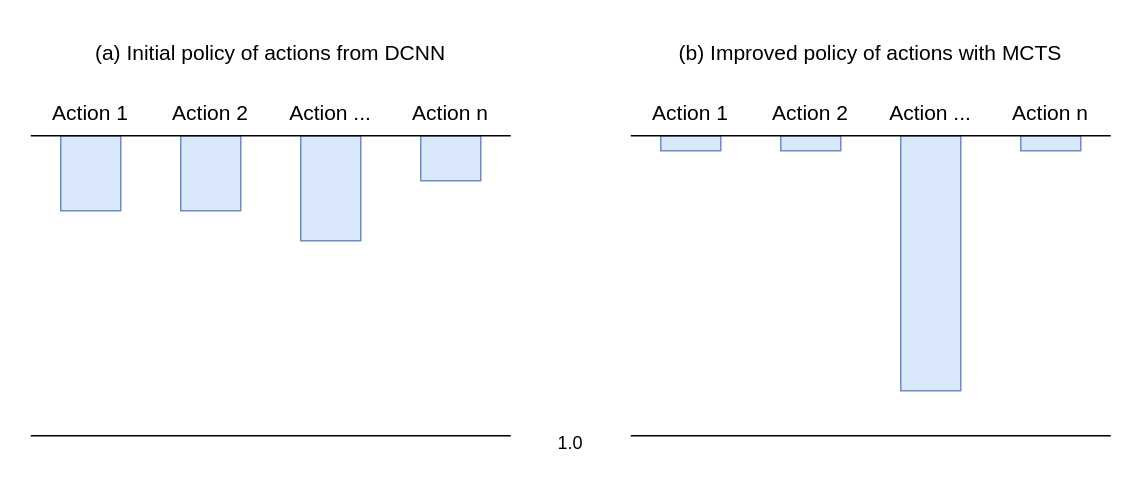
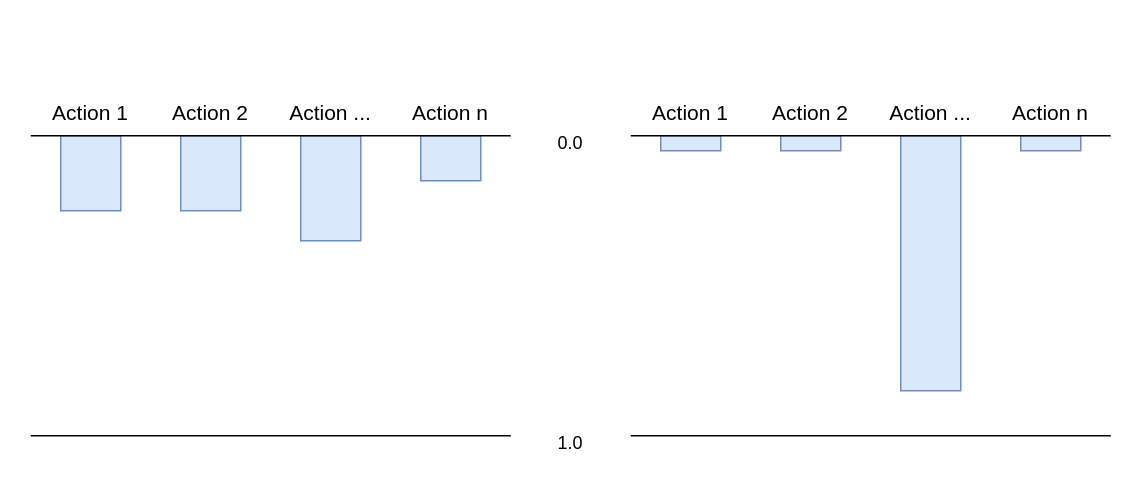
(271, 53) -> none
(871, 53) -> none
none -> (571, 143)
